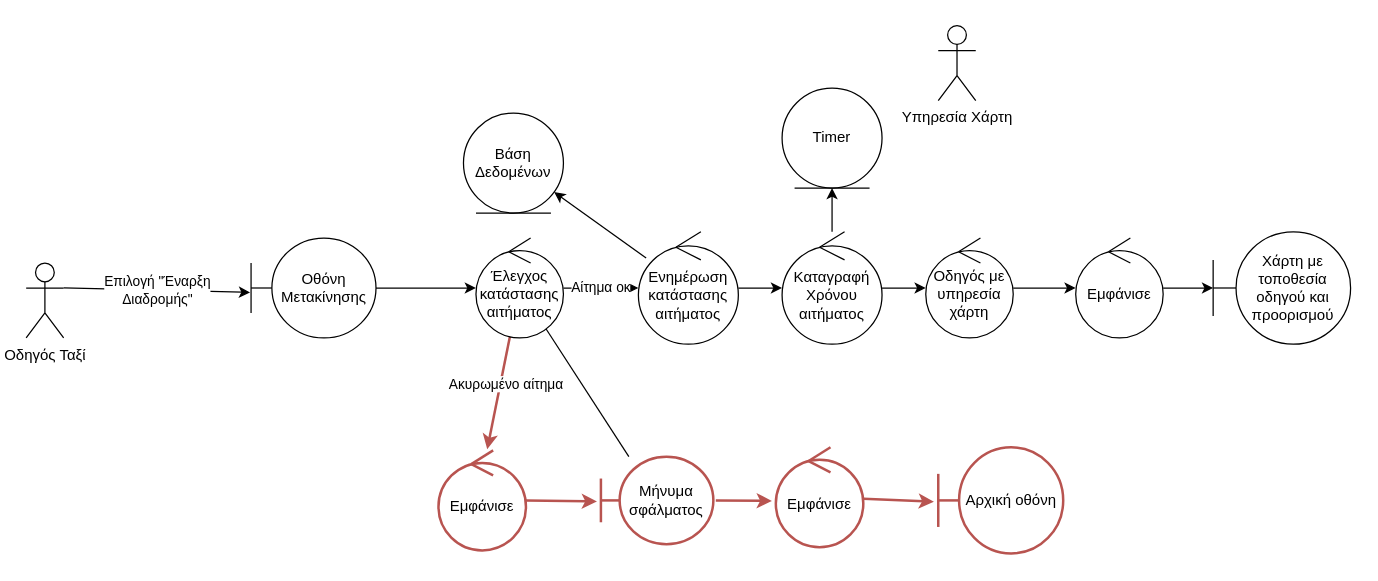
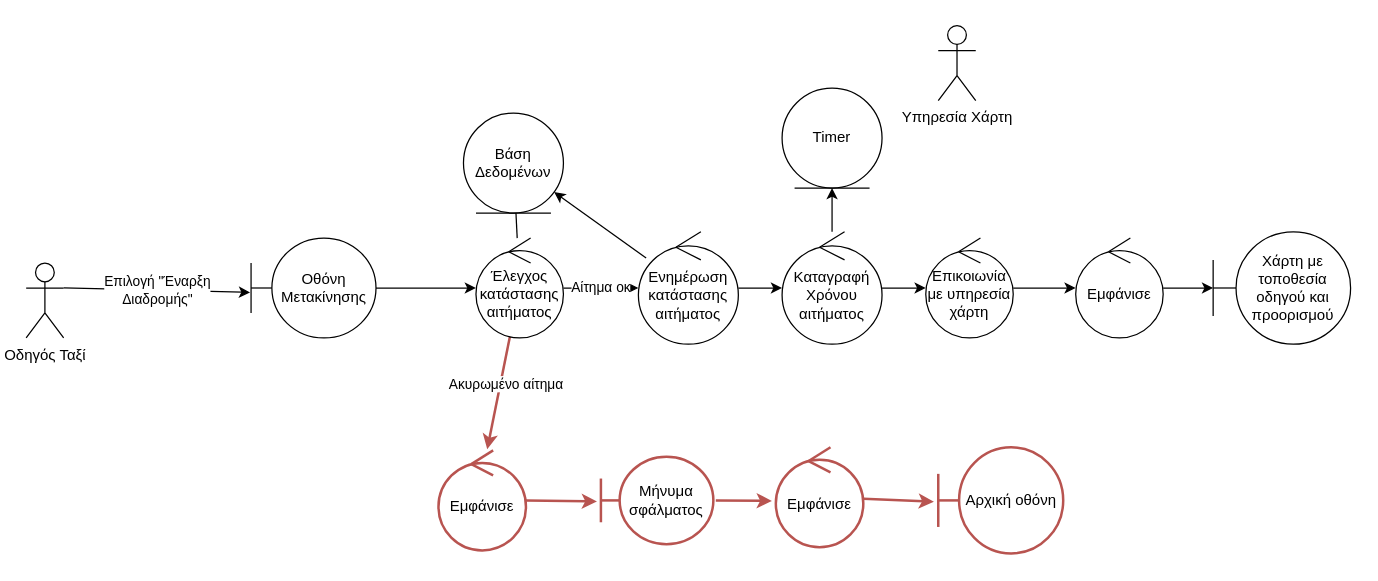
(969, 294) -> (969, 294)
(587, 392) -> (516, 227)
